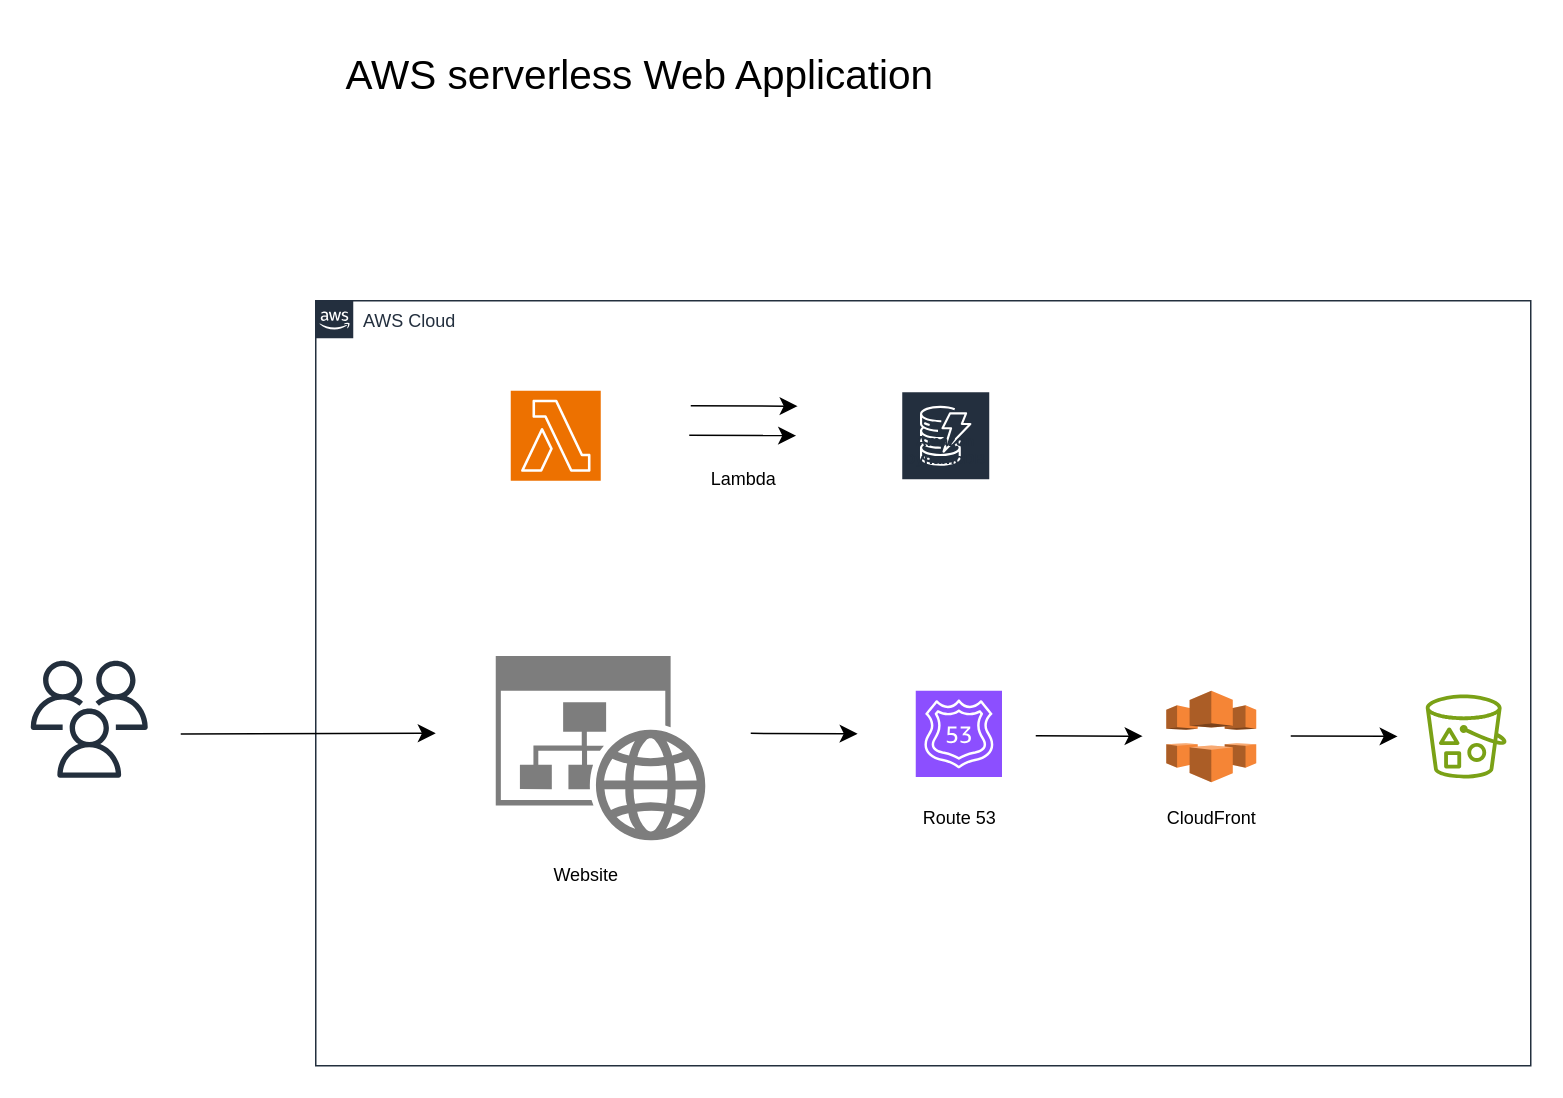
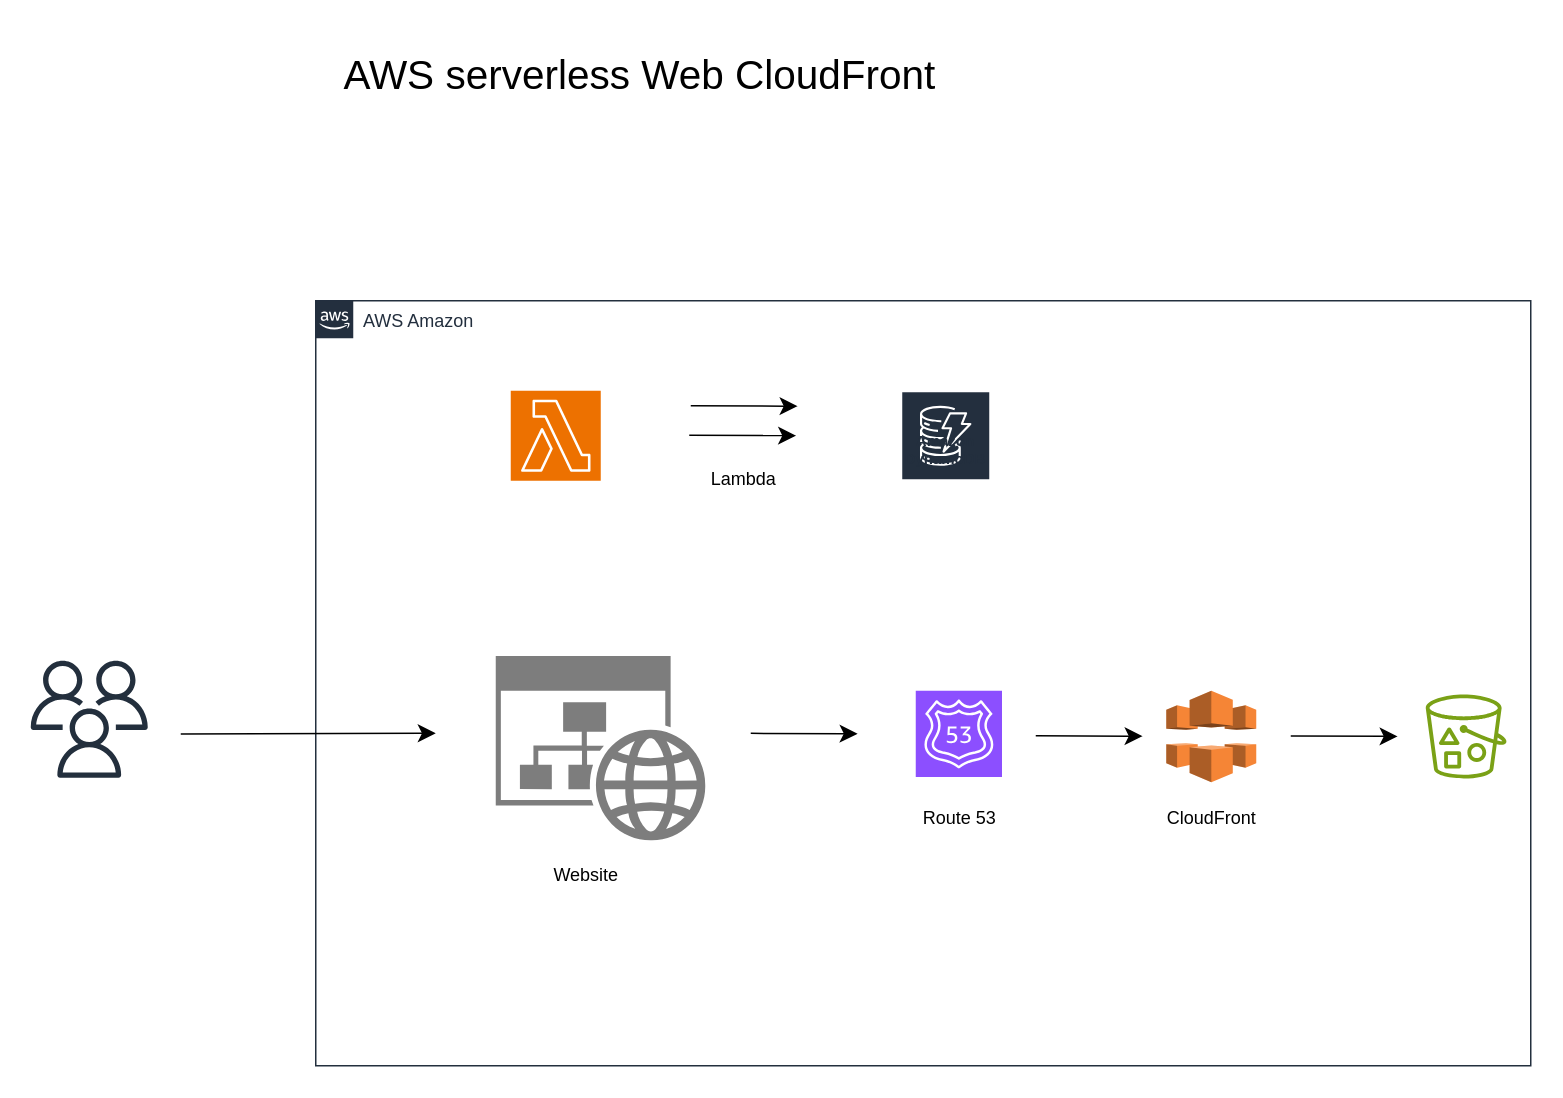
(646, 76) -> (646, 76)
(404, 322) -> (412, 322)
